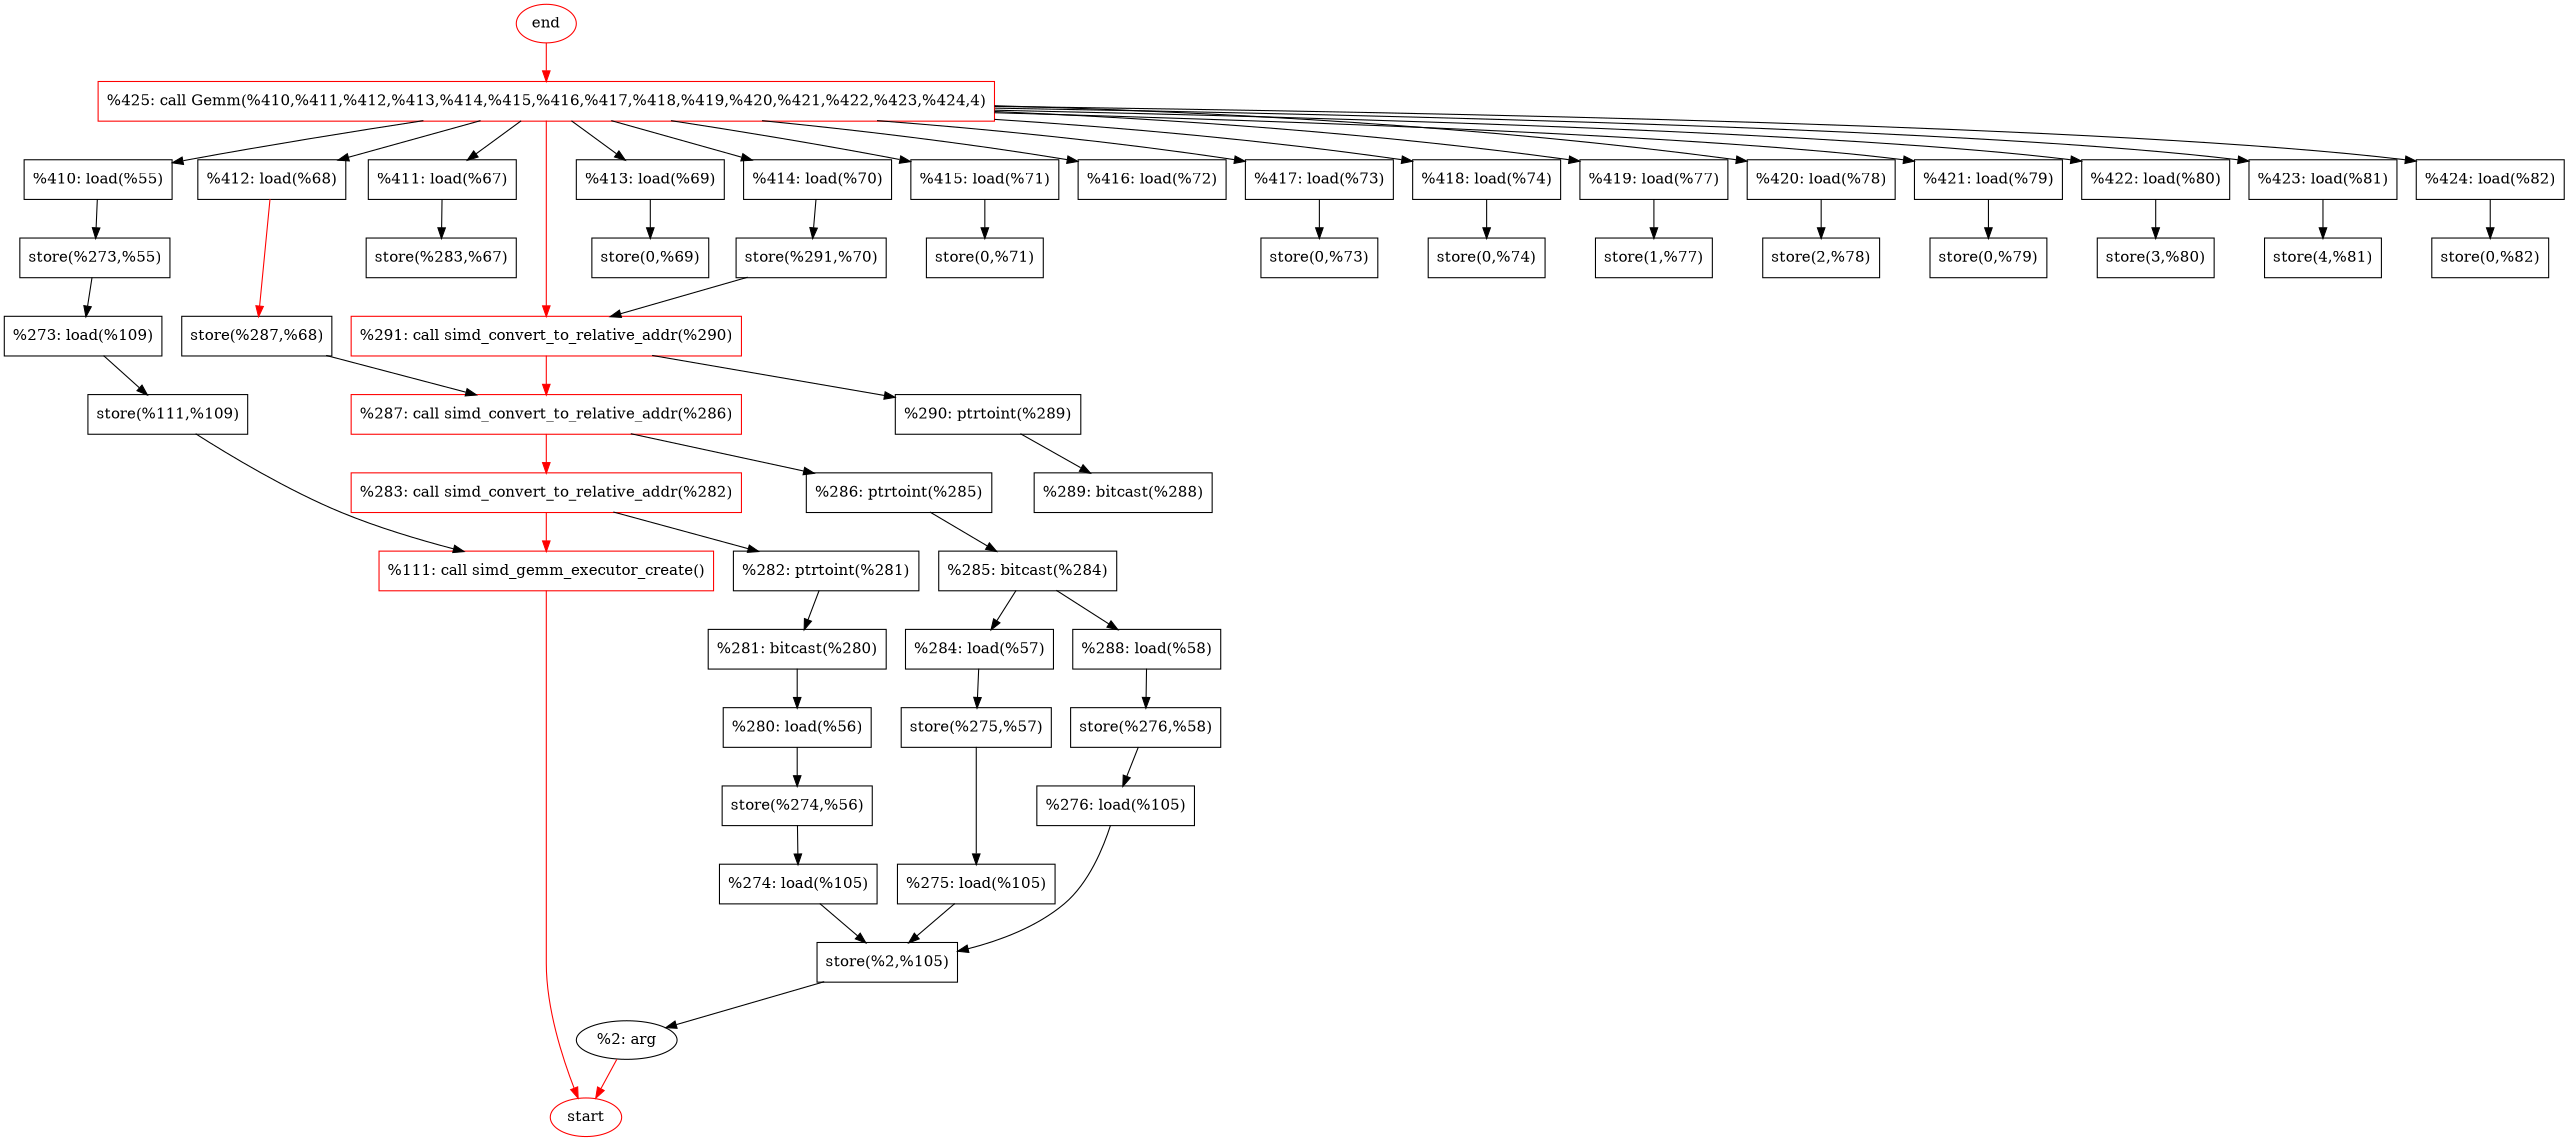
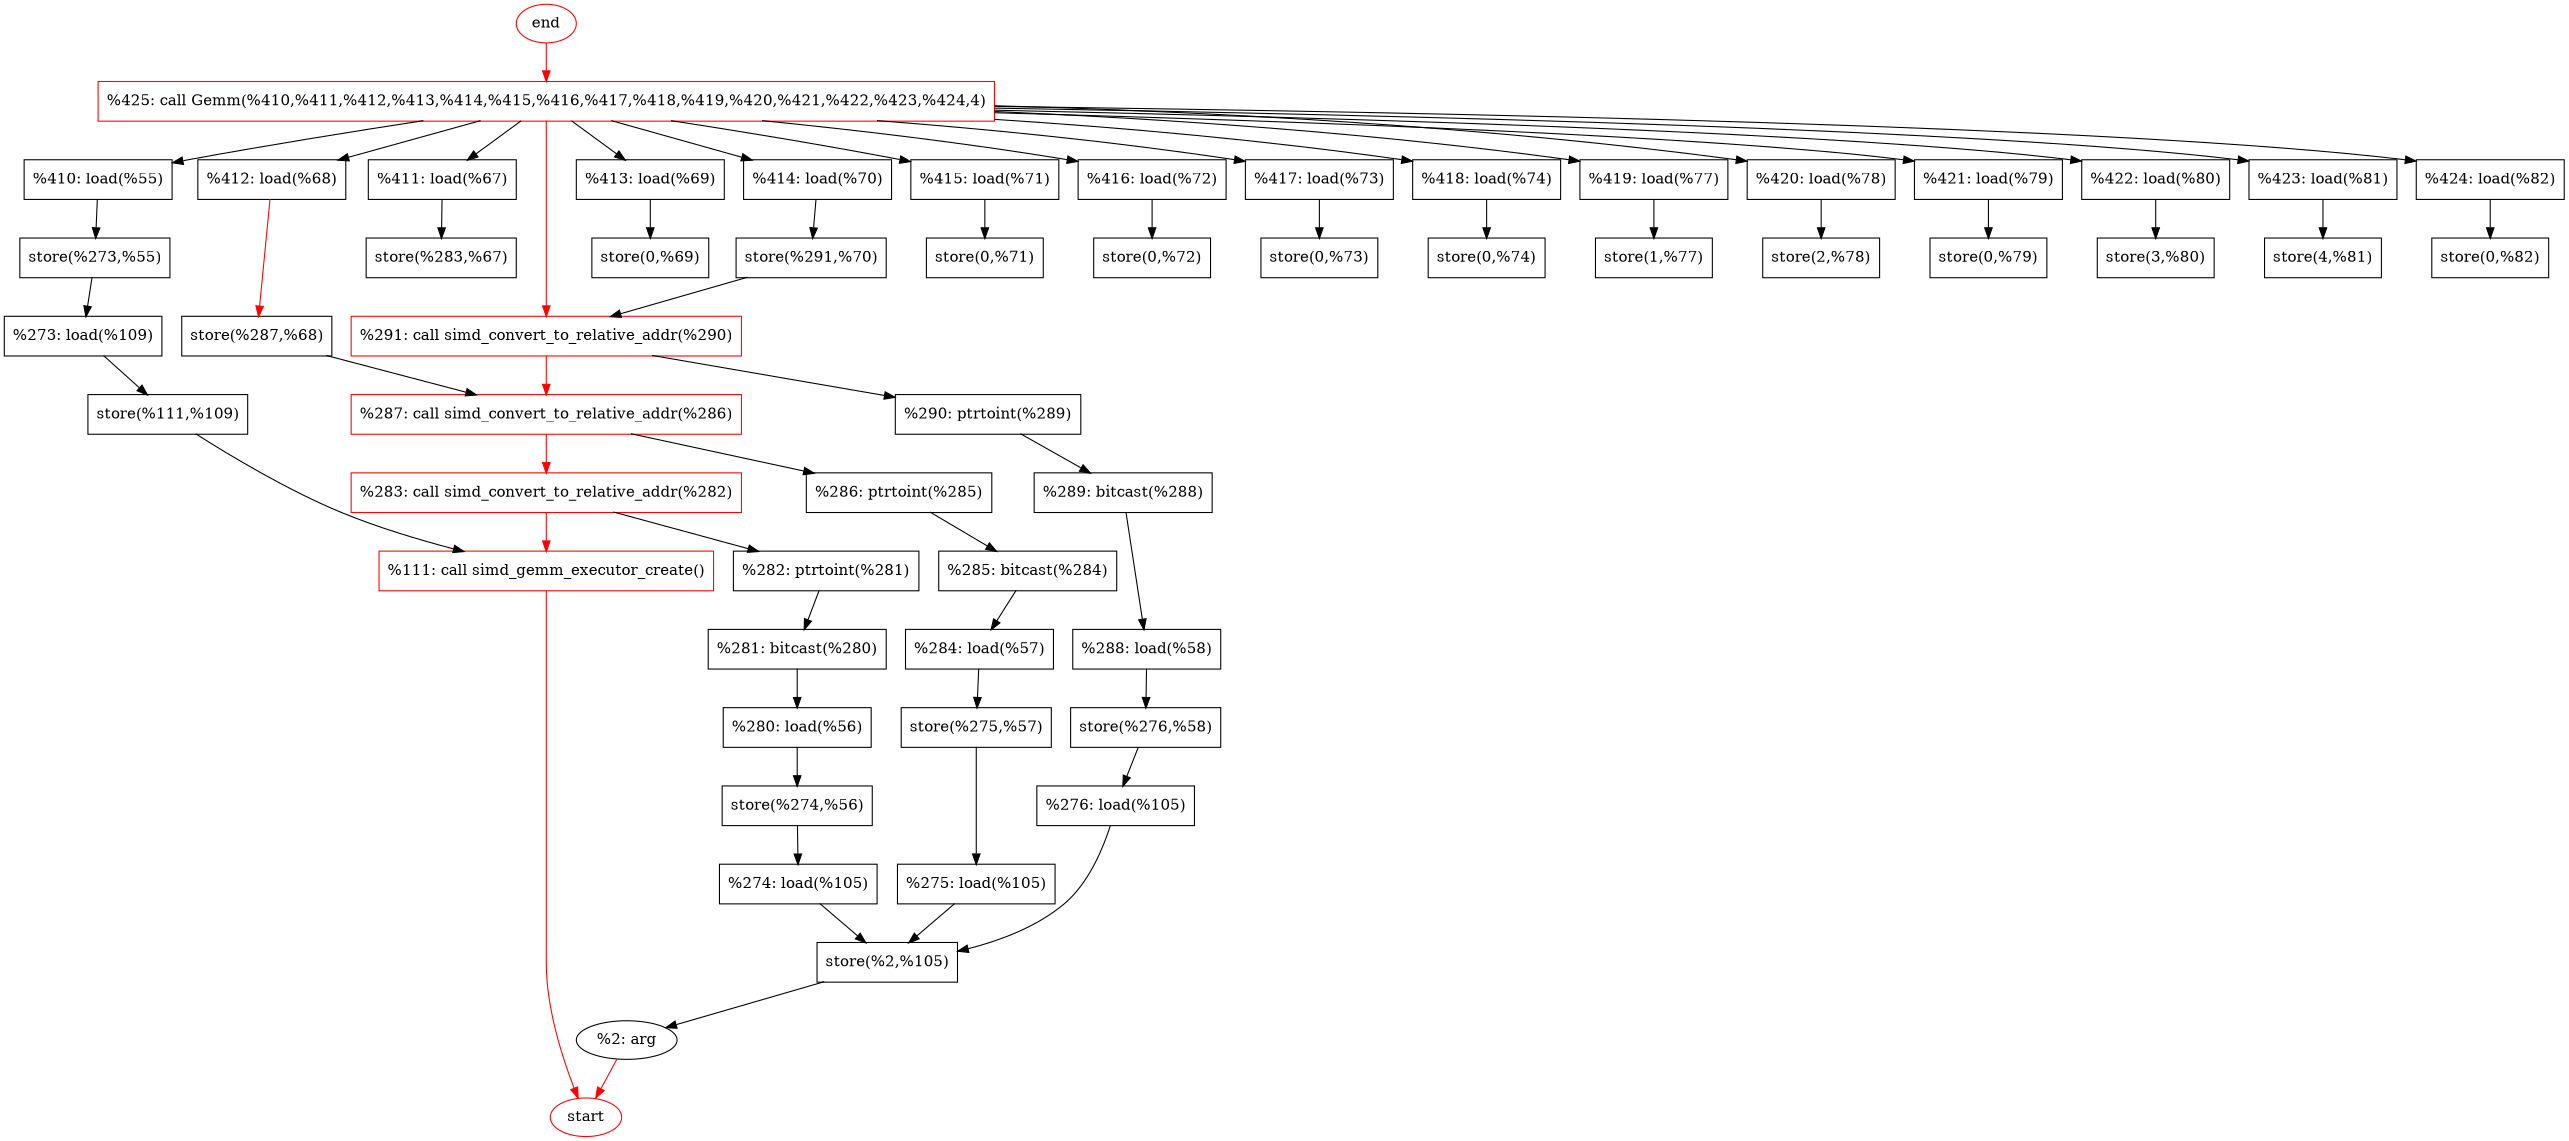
none -> (1152, 258)
(1083, 607) -> (1134, 566)
